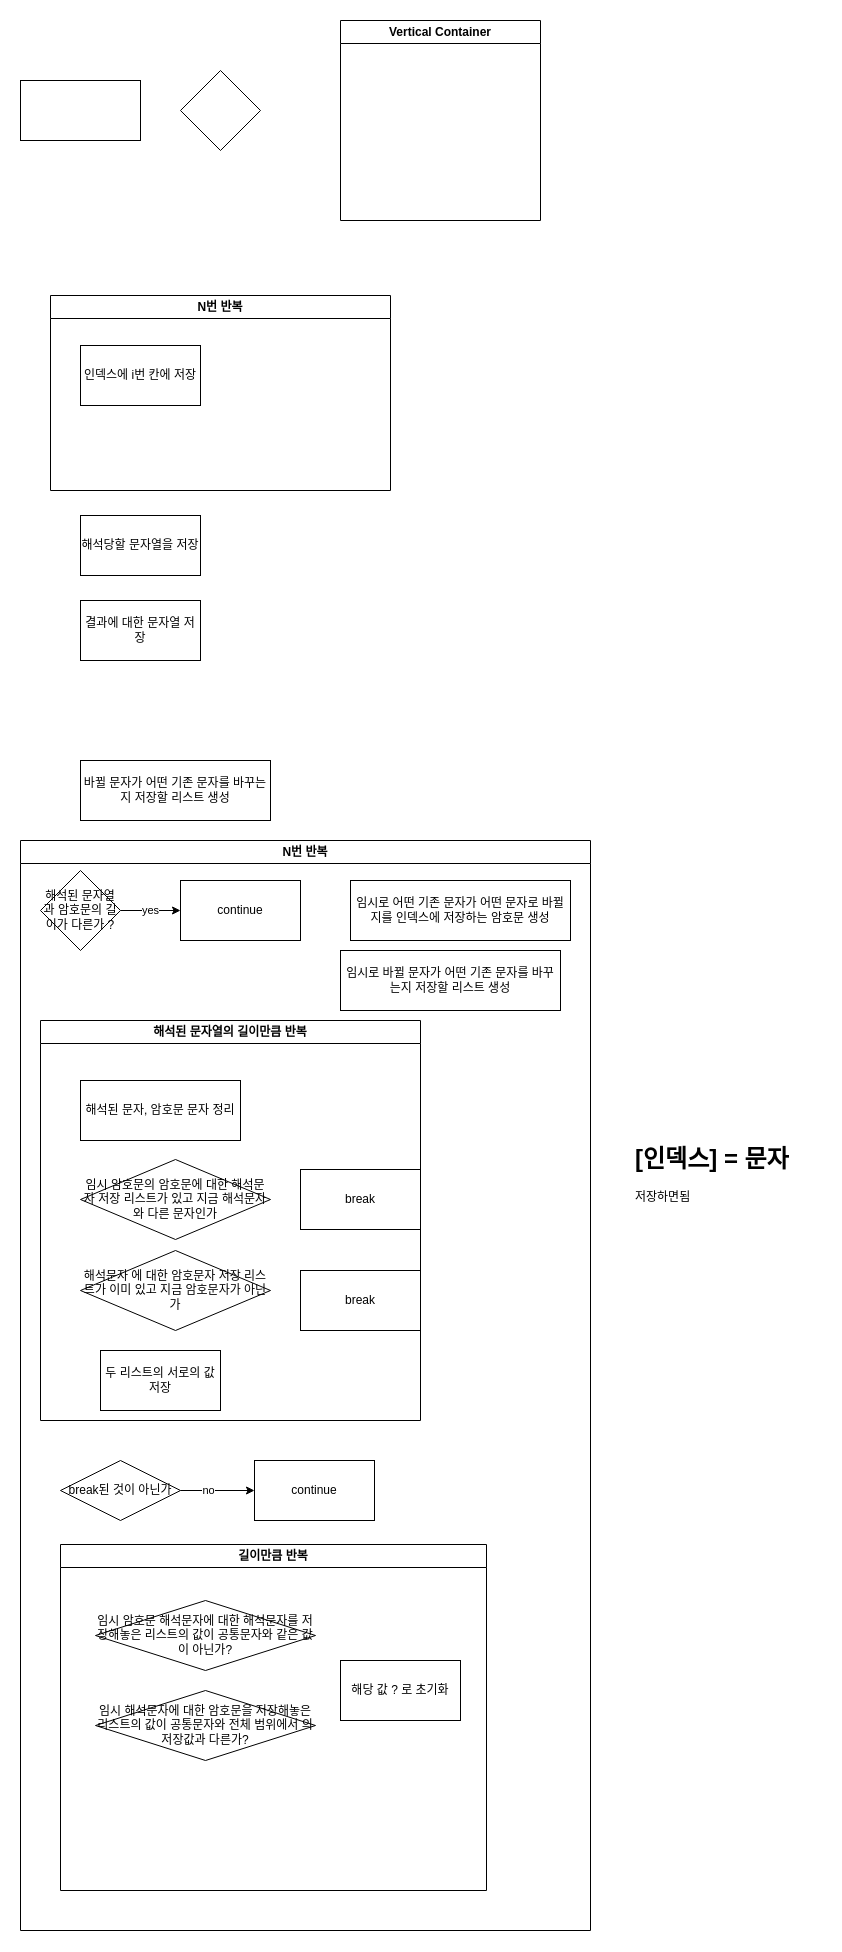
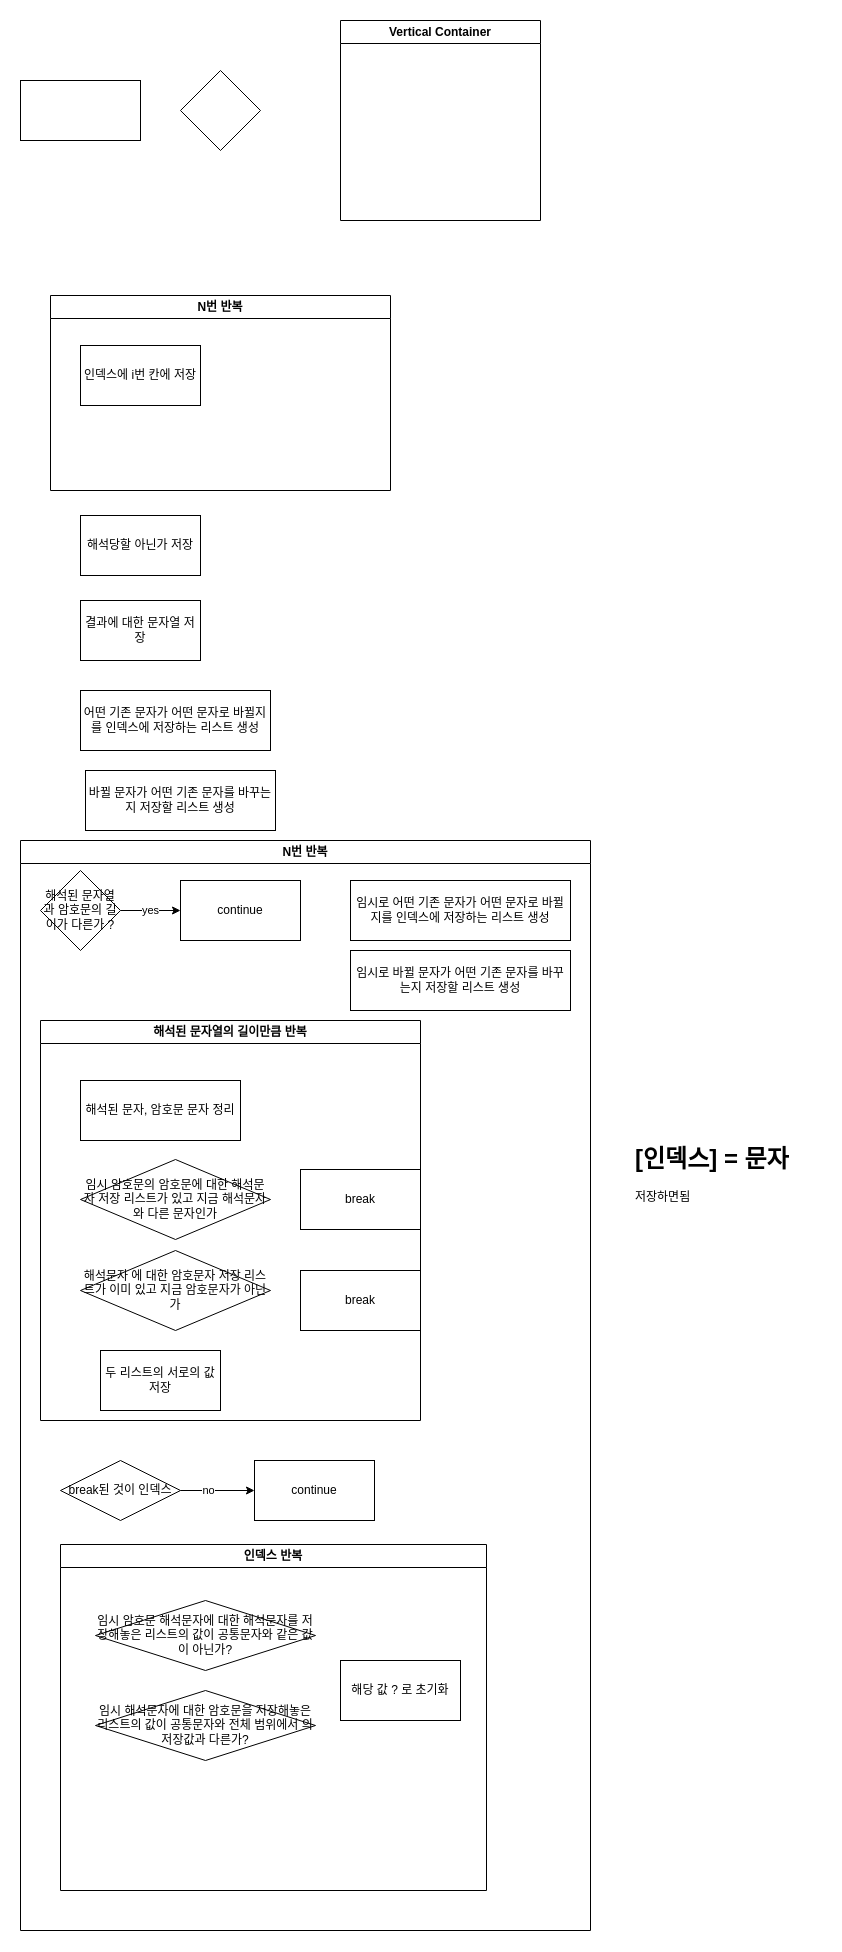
(141, 546) -> (141, 546)
none -> (176, 721)
(176, 791) -> (181, 801)
(461, 911) -> (461, 911)
(451, 981) -> (461, 981)
(121, 1491) -> (121, 1491)
(274, 1557) -> (274, 1557)
